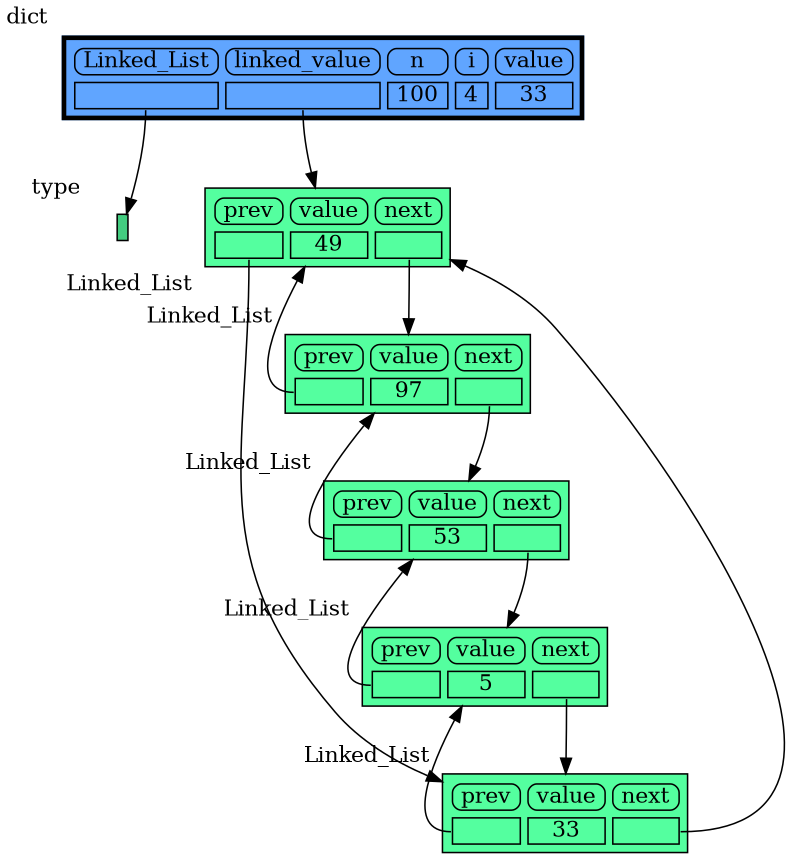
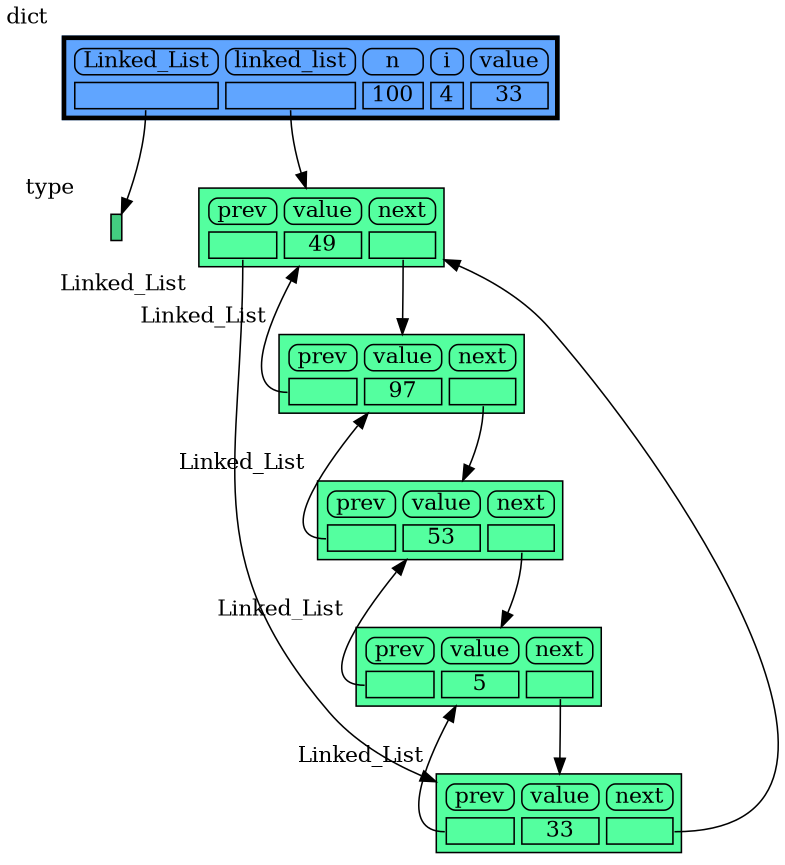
(303, 61) -> (291, 61)
